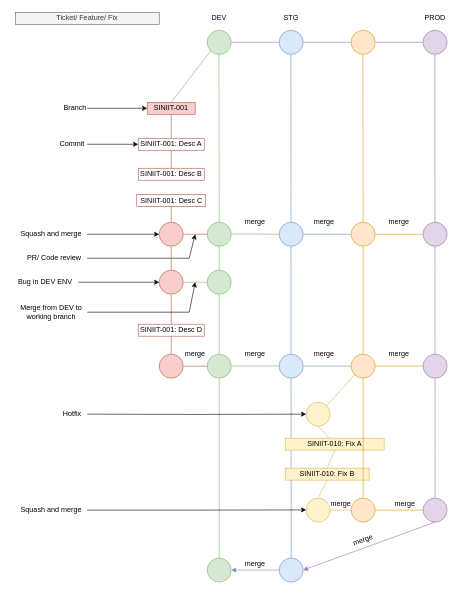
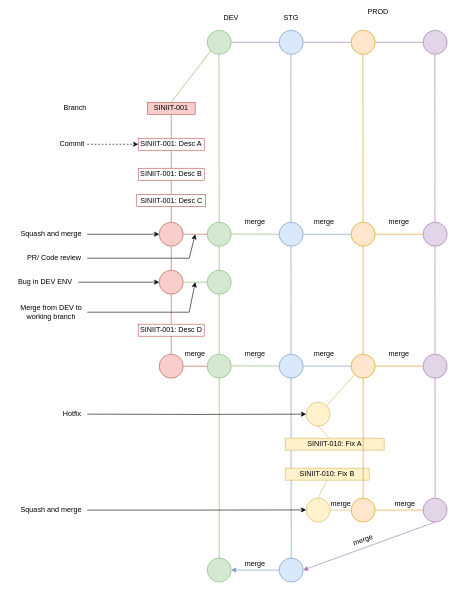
(87, 18) -> none
(219, 18) -> (231, 18)
(435, 18) -> (378, 12)
(141, 108) -> none
(110, 144) -> (110, 144)
none -> (171, 188)
(331, 460) -> none
